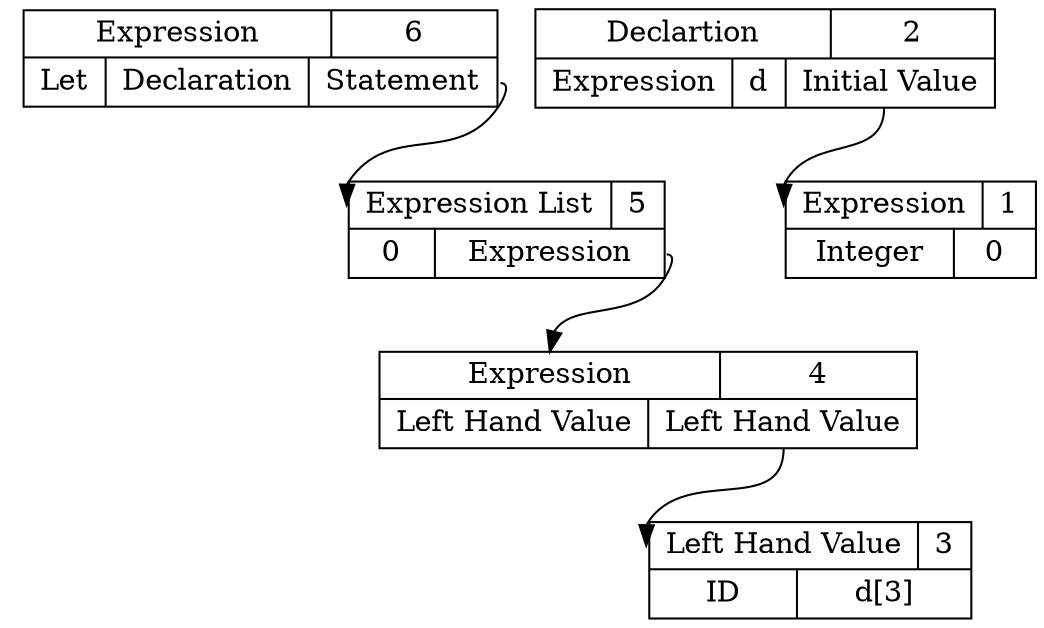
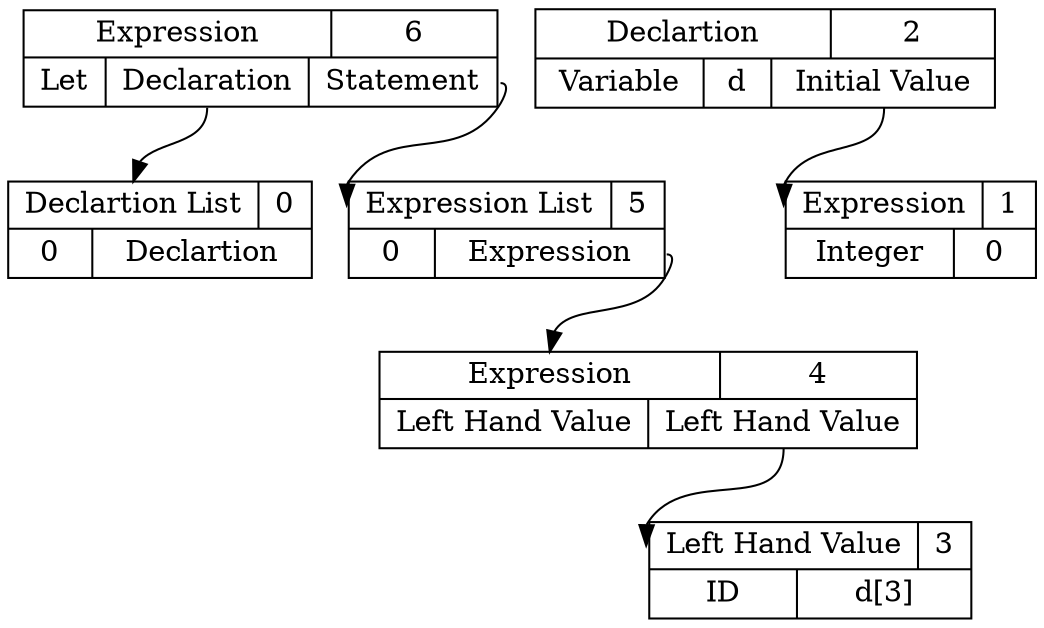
(634, 82) -> (620, 82)
none -> (160, 230)
